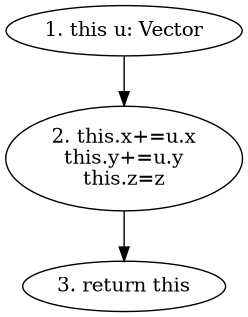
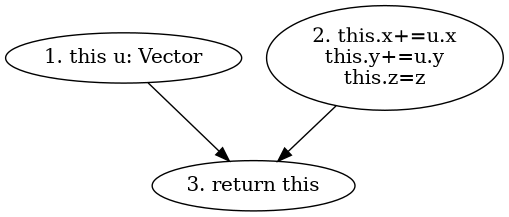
(124, 74) -> (183, 117)
